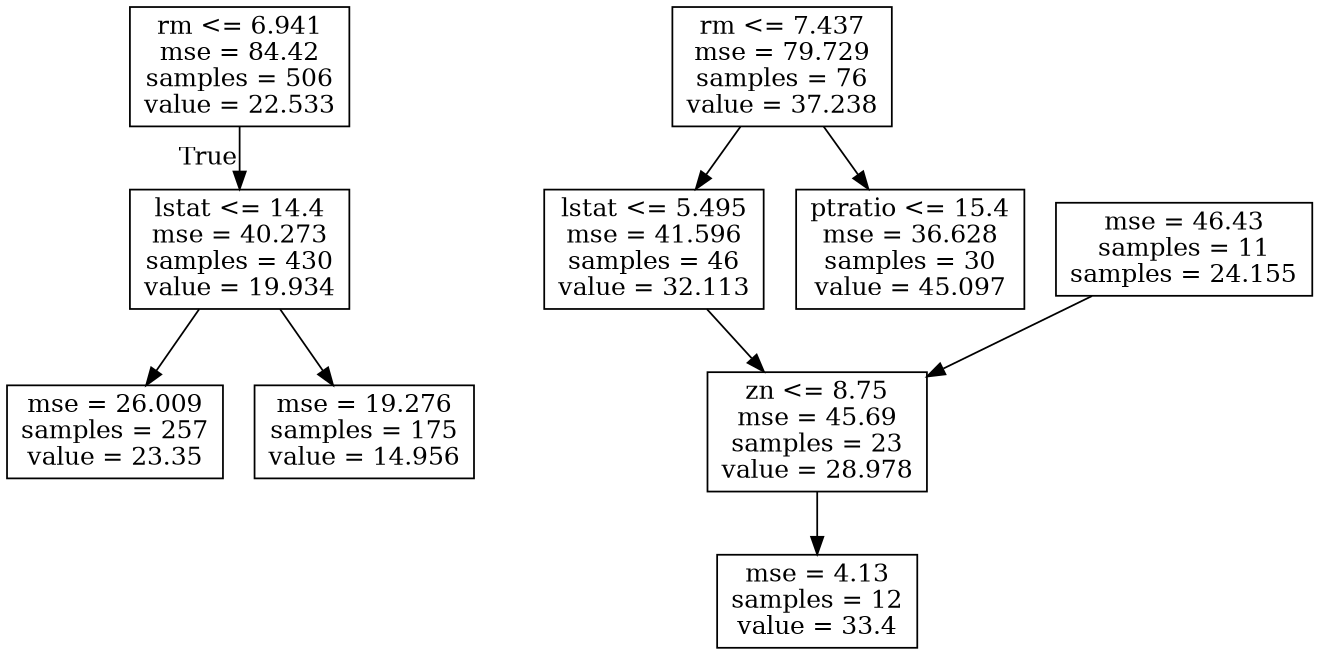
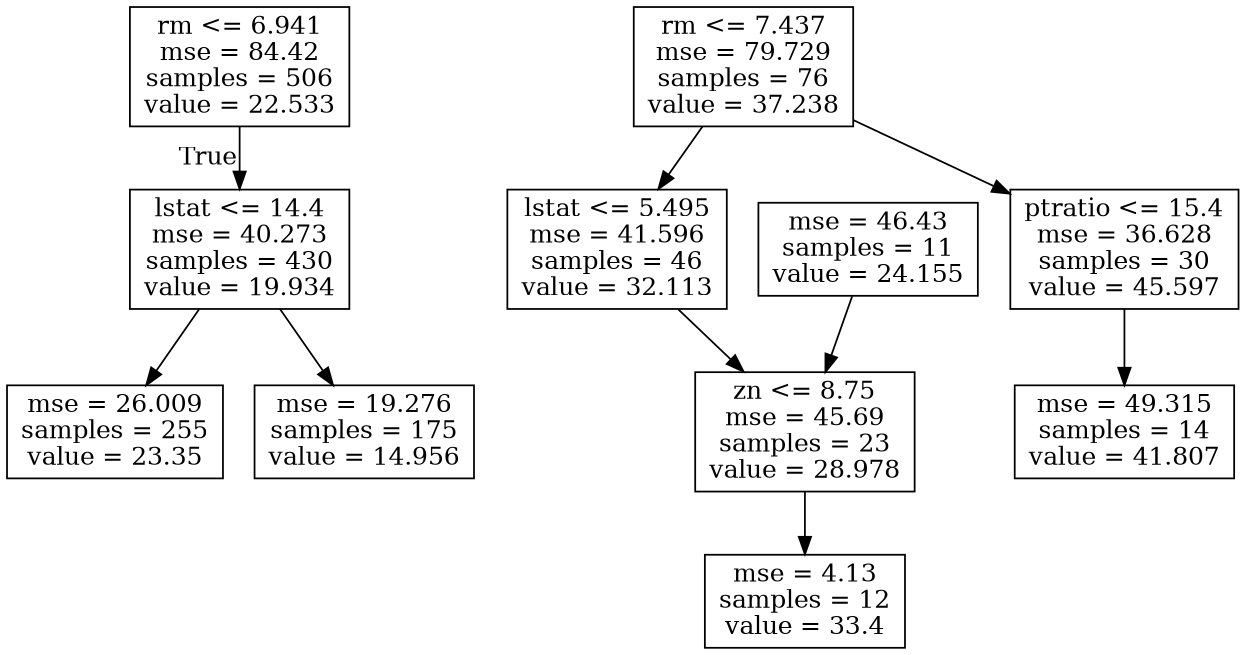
(910, 249) -> (1124, 249)
(1184, 249) -> (868, 249)
(115, 432) -> (115, 432)
none -> (1124, 432)
